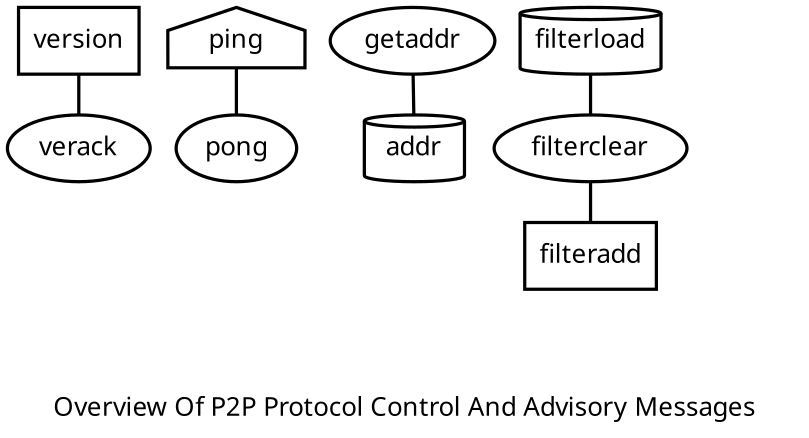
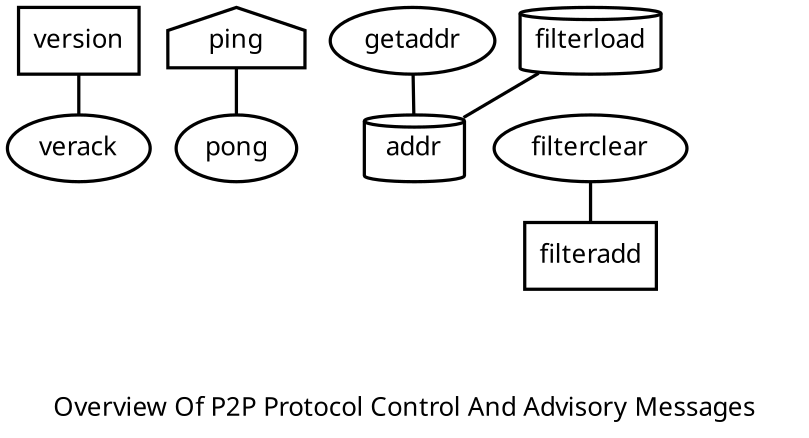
(591, 95) -> (501, 95)
